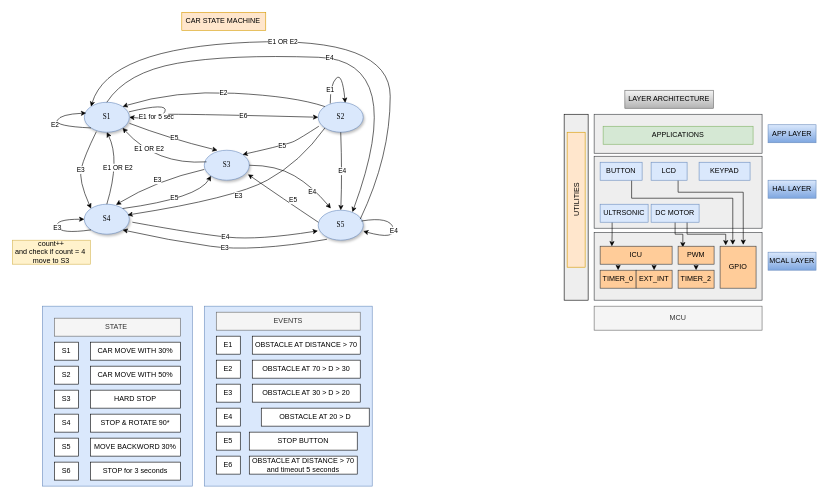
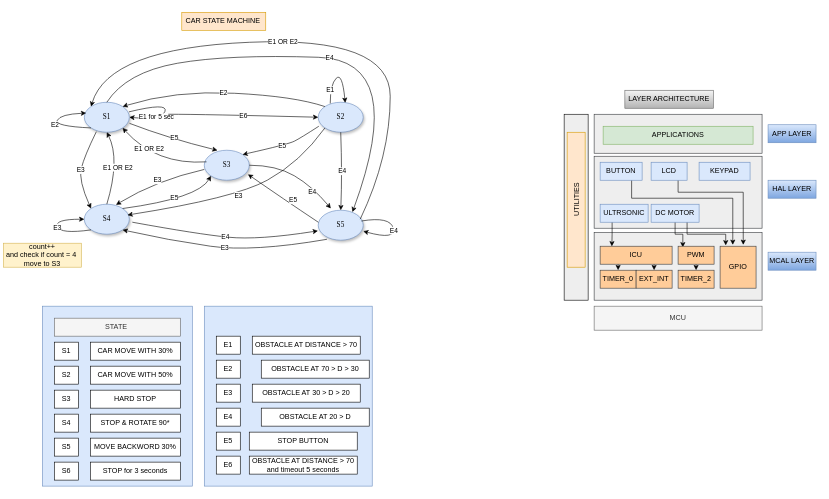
(51, 252) -> (42, 255)
(288, 321) -> none
(306, 369) -> (315, 369)
